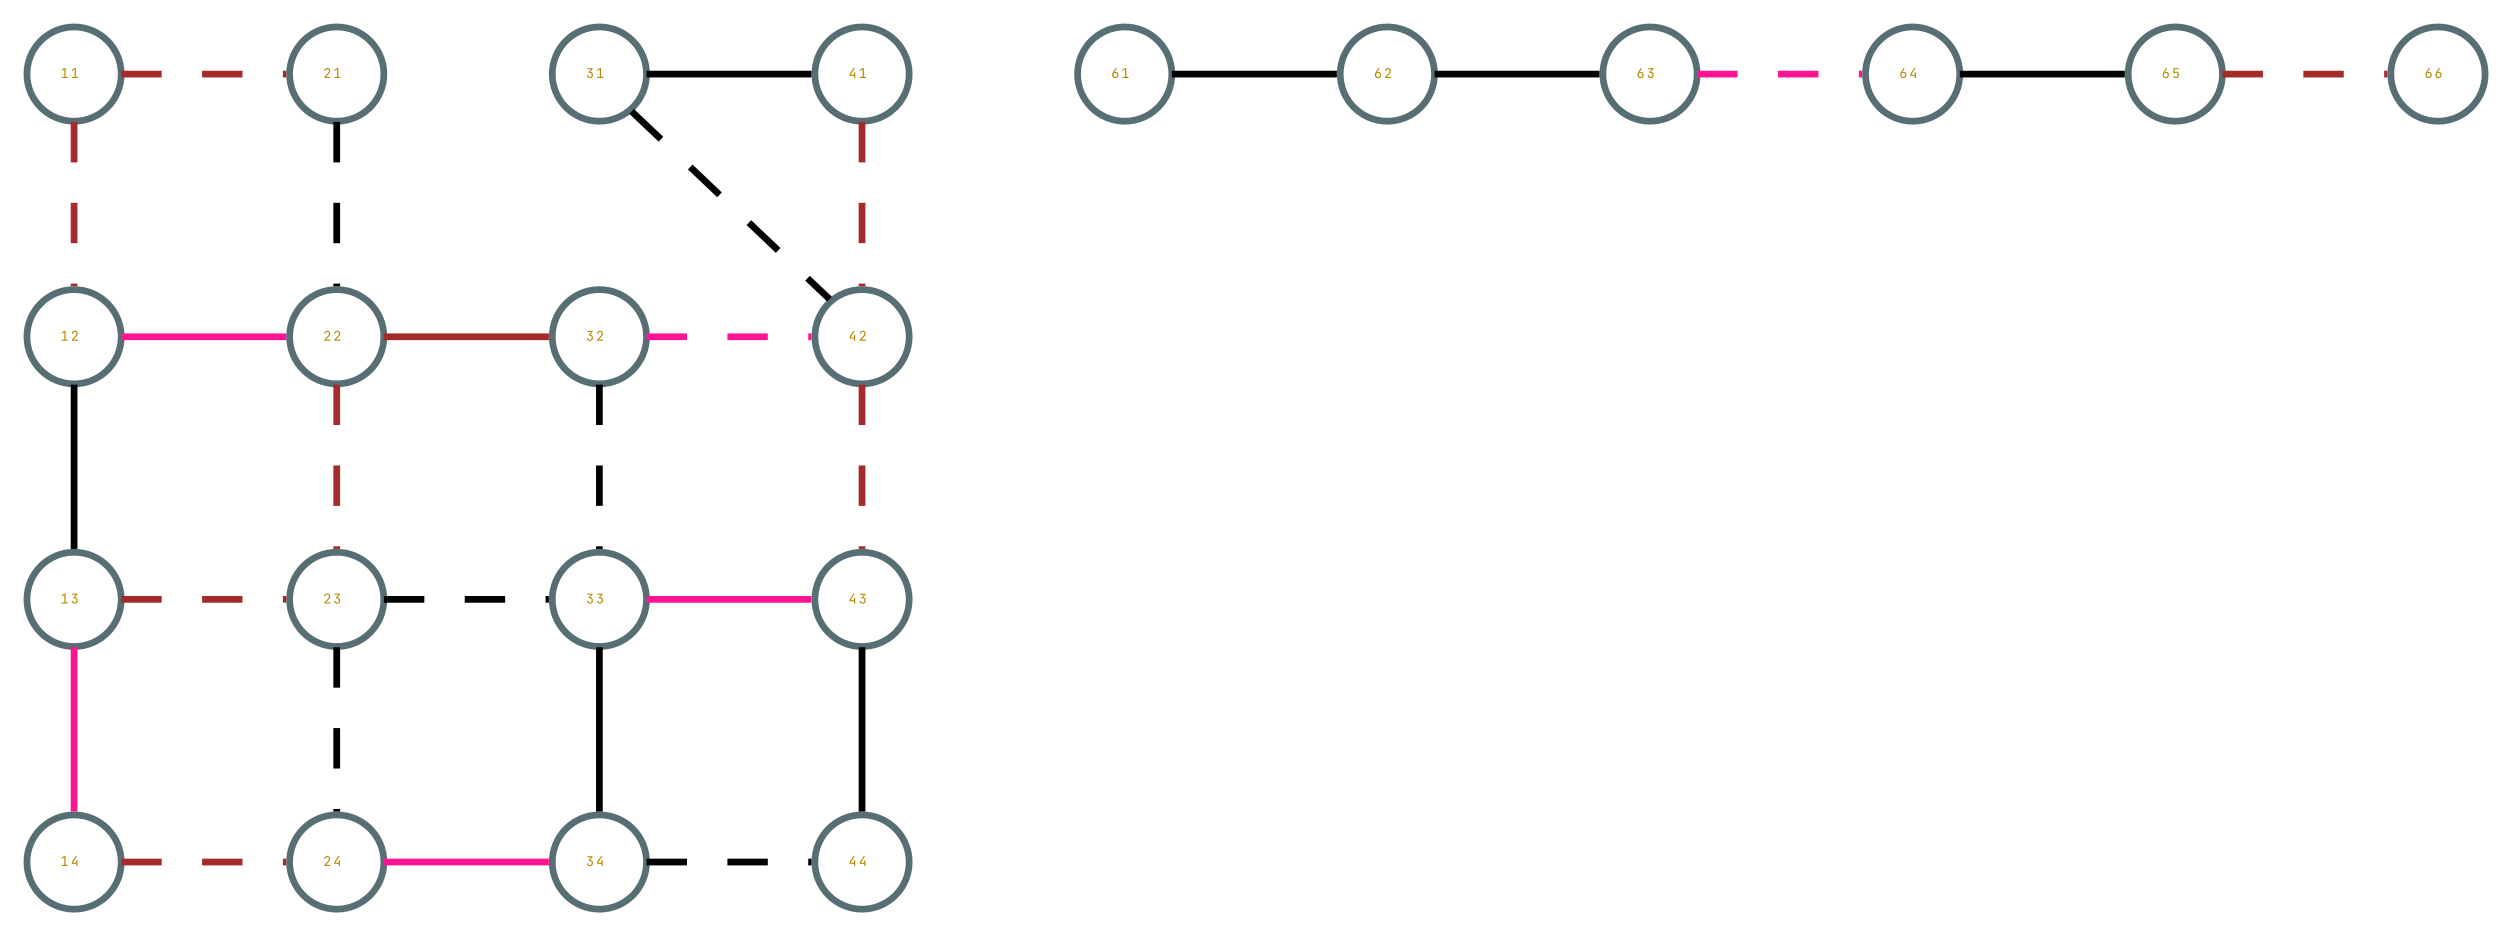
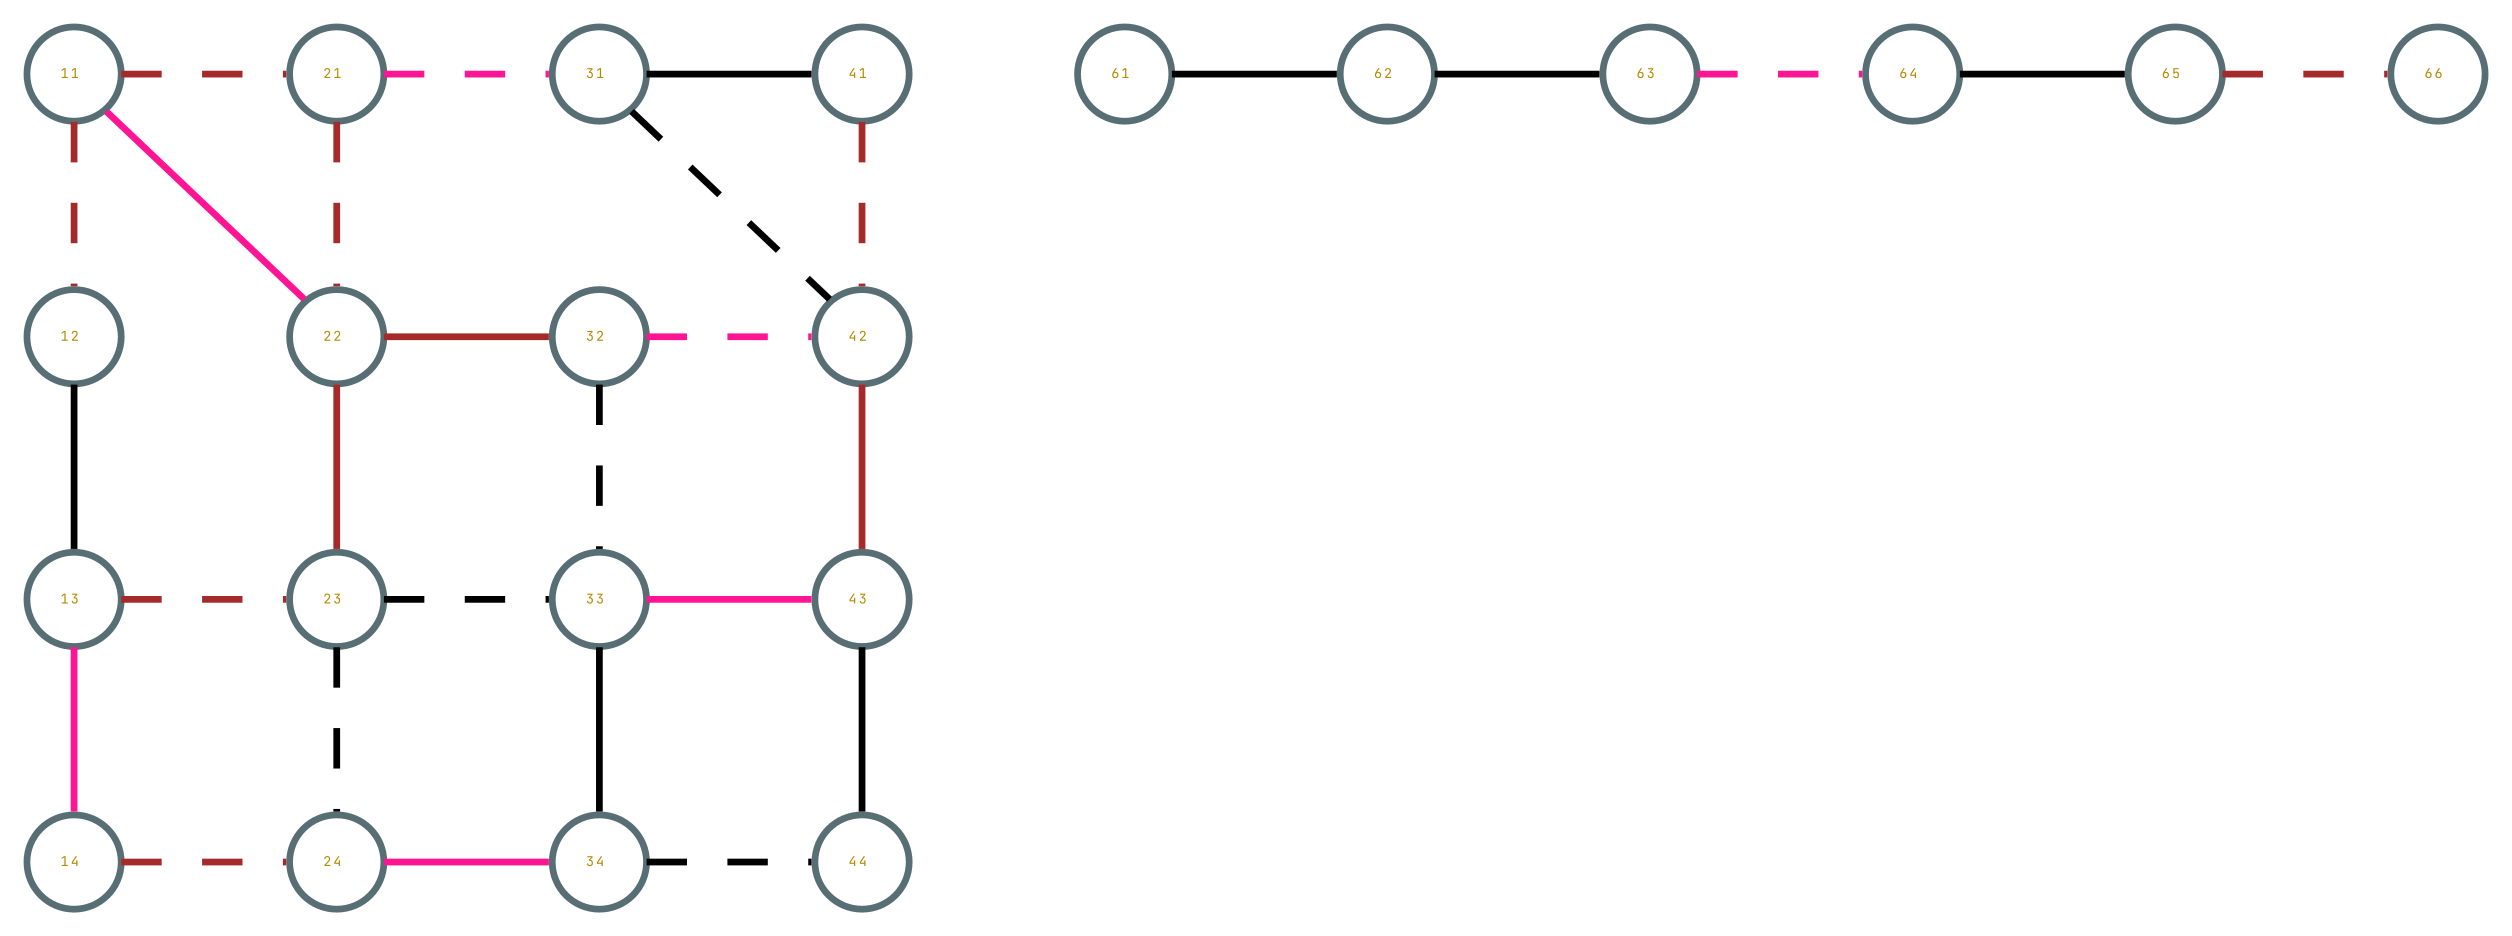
none -> (466, 74)
(337, 204) -> (337, 204)
(204, 337) -> (205, 205)
(337, 467) -> (337, 467)
(862, 467) -> (862, 467)
